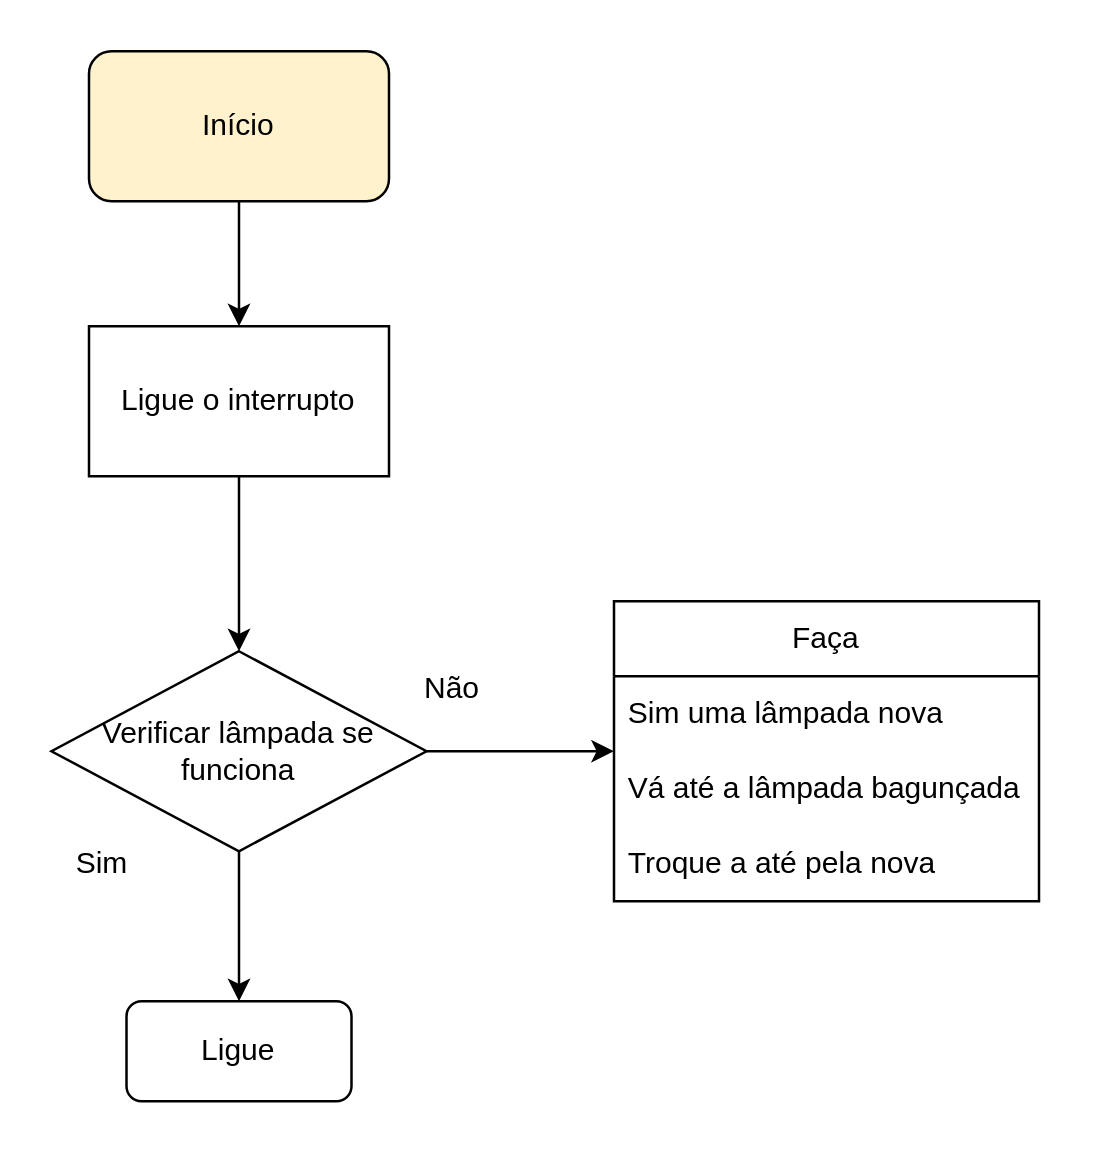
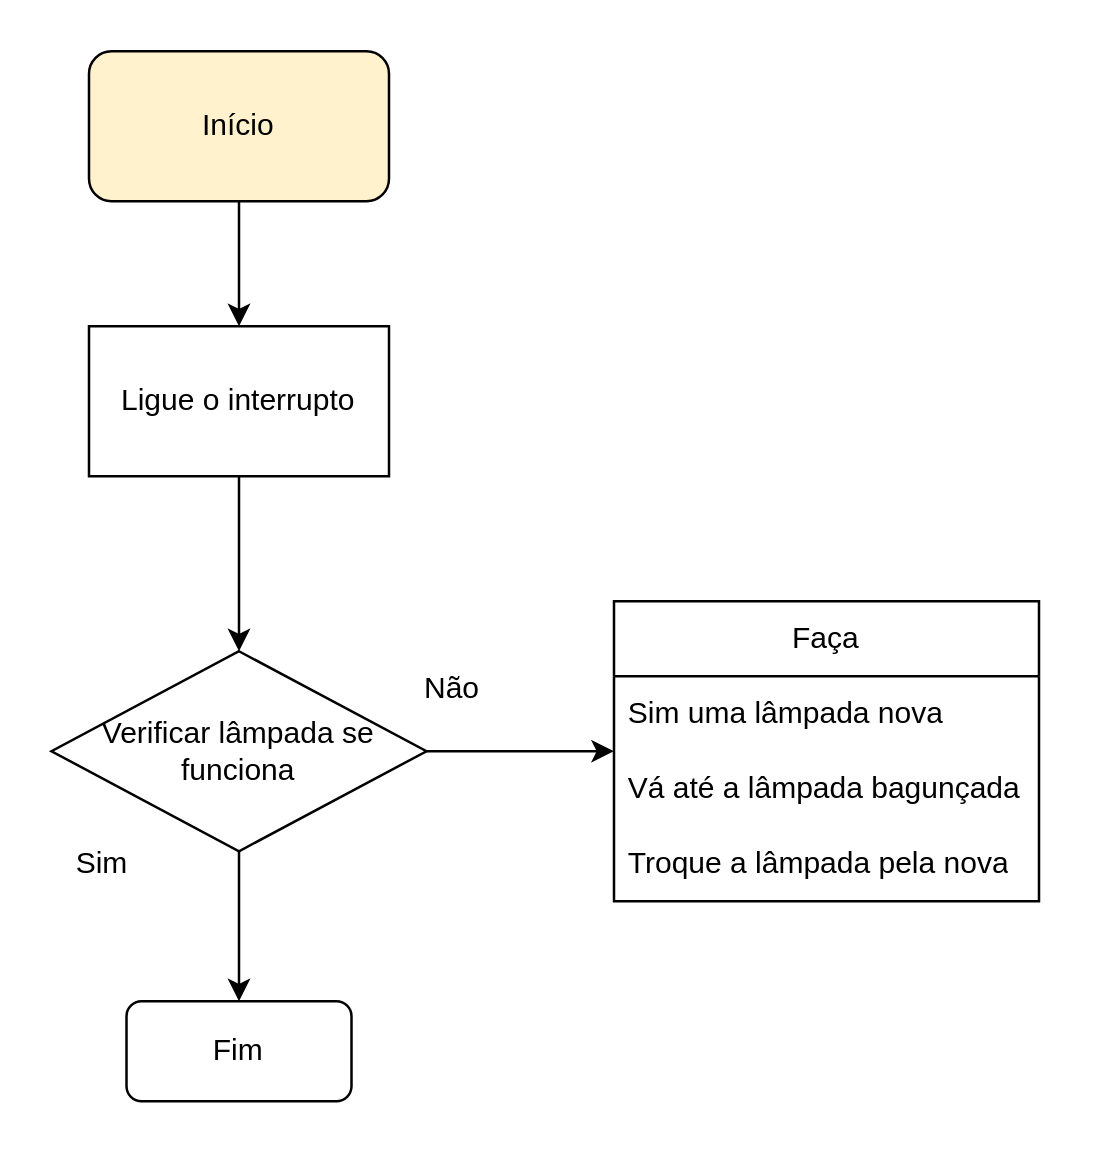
(794, 864) -> (824, 864)
(239, 1051) -> (239, 1051)
